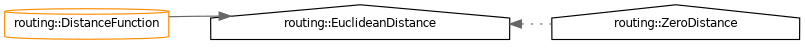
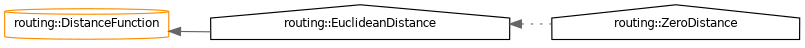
(194, 16) -> (196, 32)
